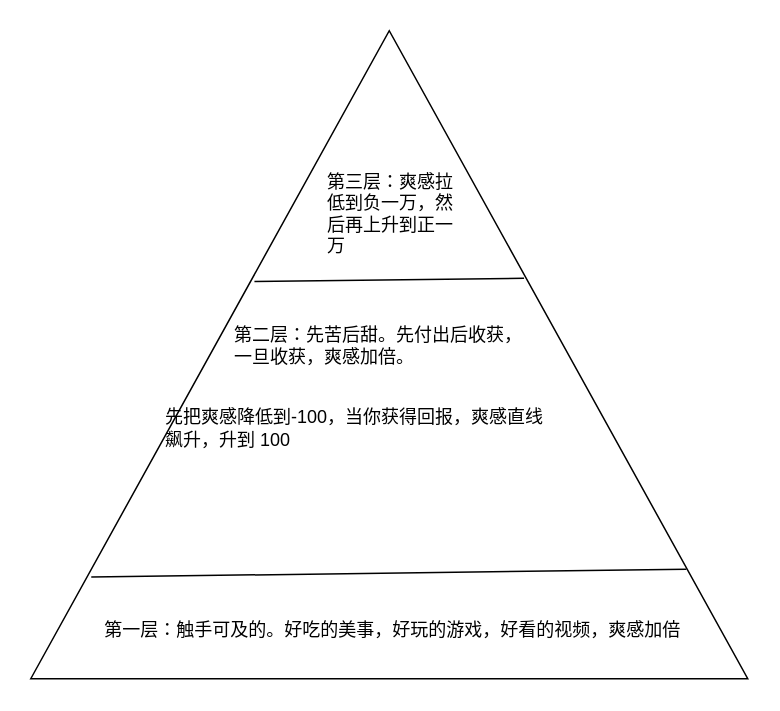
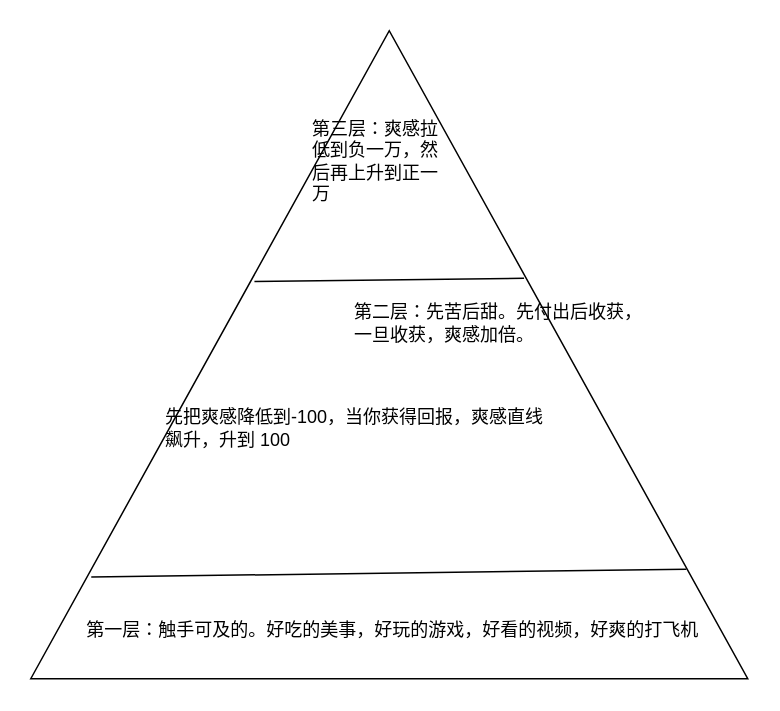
(393, 214) -> (378, 161)
(382, 346) -> (502, 323)
(393, 631) -> (393, 631)
